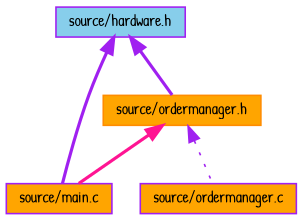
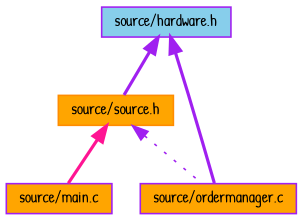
(182, 110) -> (116, 110)
(81, 117) -> (195, 118)
